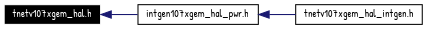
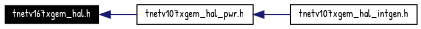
(52, 15) -> (52, 15)
(198, 15) -> (195, 15)
